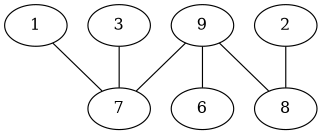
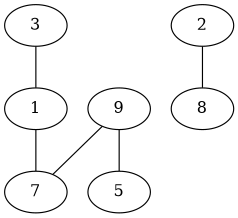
(119, 67) -> (36, 67)
(244, 67) -> none
(202, 109) -> (119, 192)
